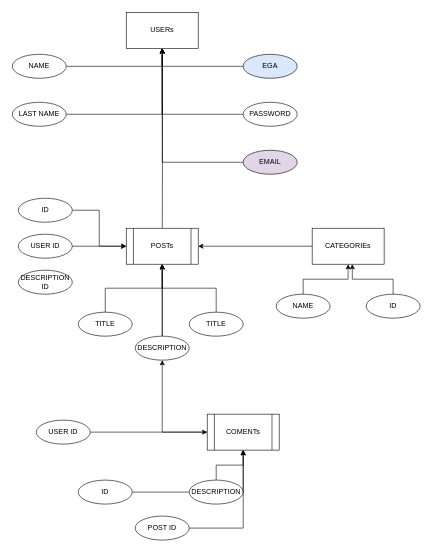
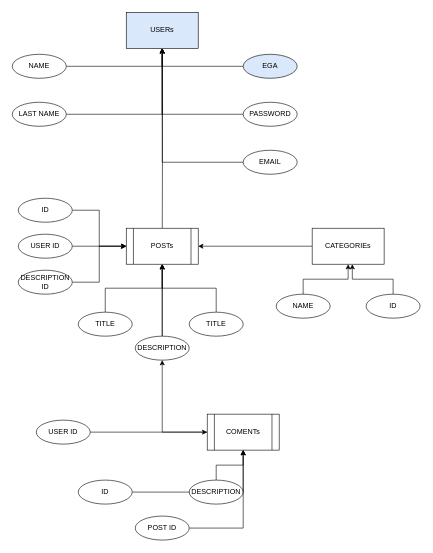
(162, 30) -> (162, 30)
(270, 162) -> (270, 162)
none -> (99, 279)
